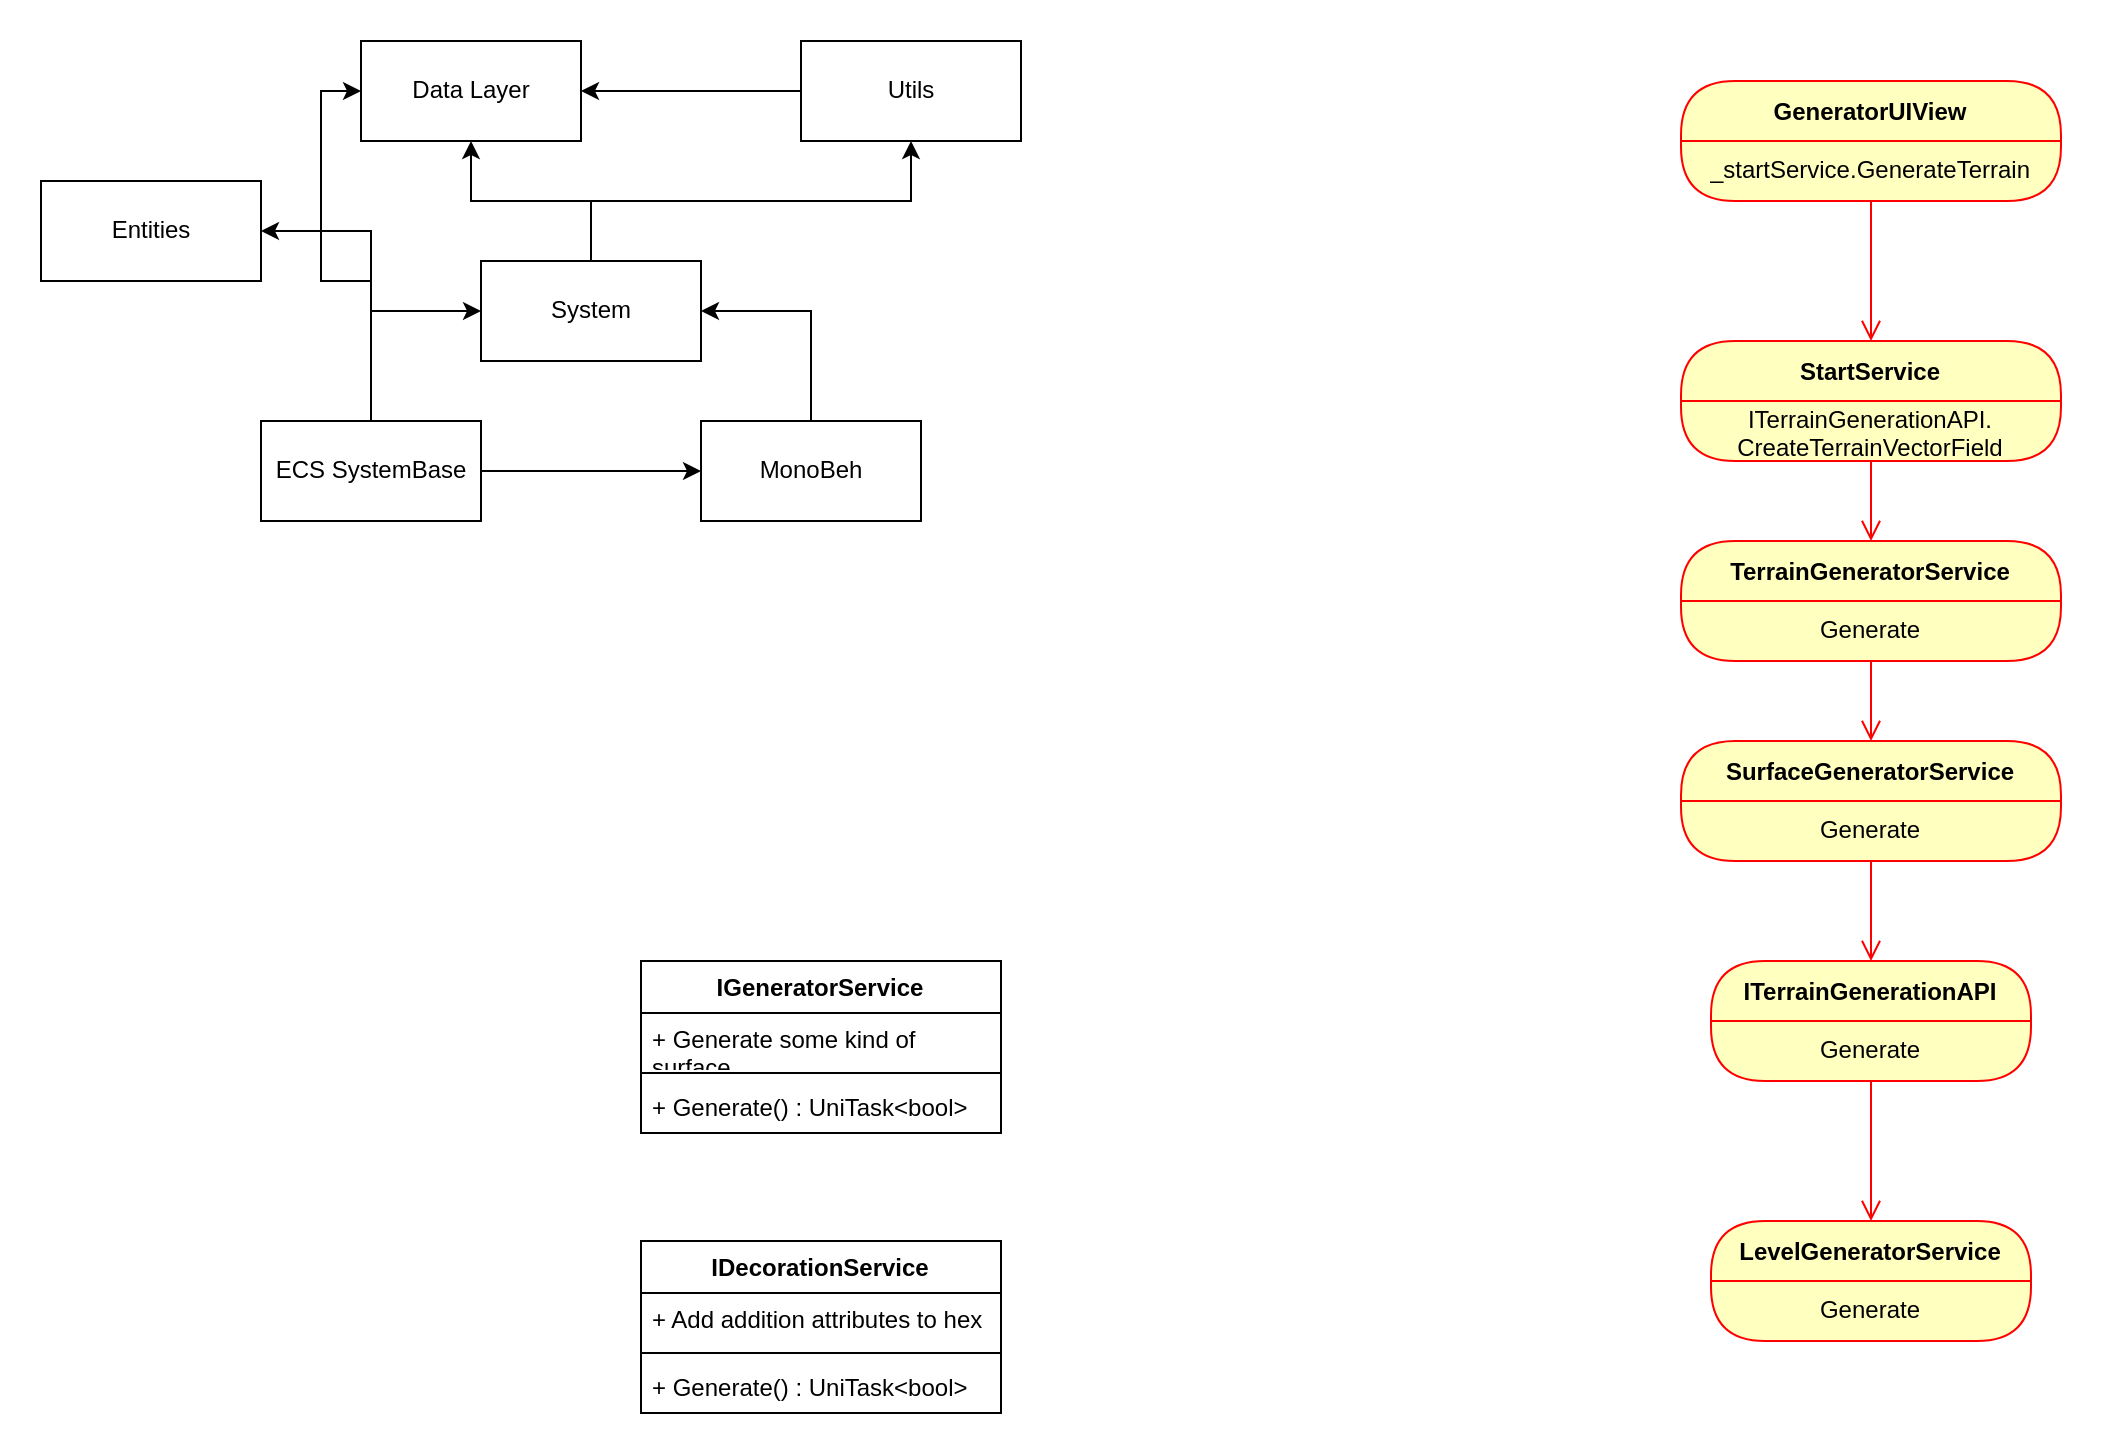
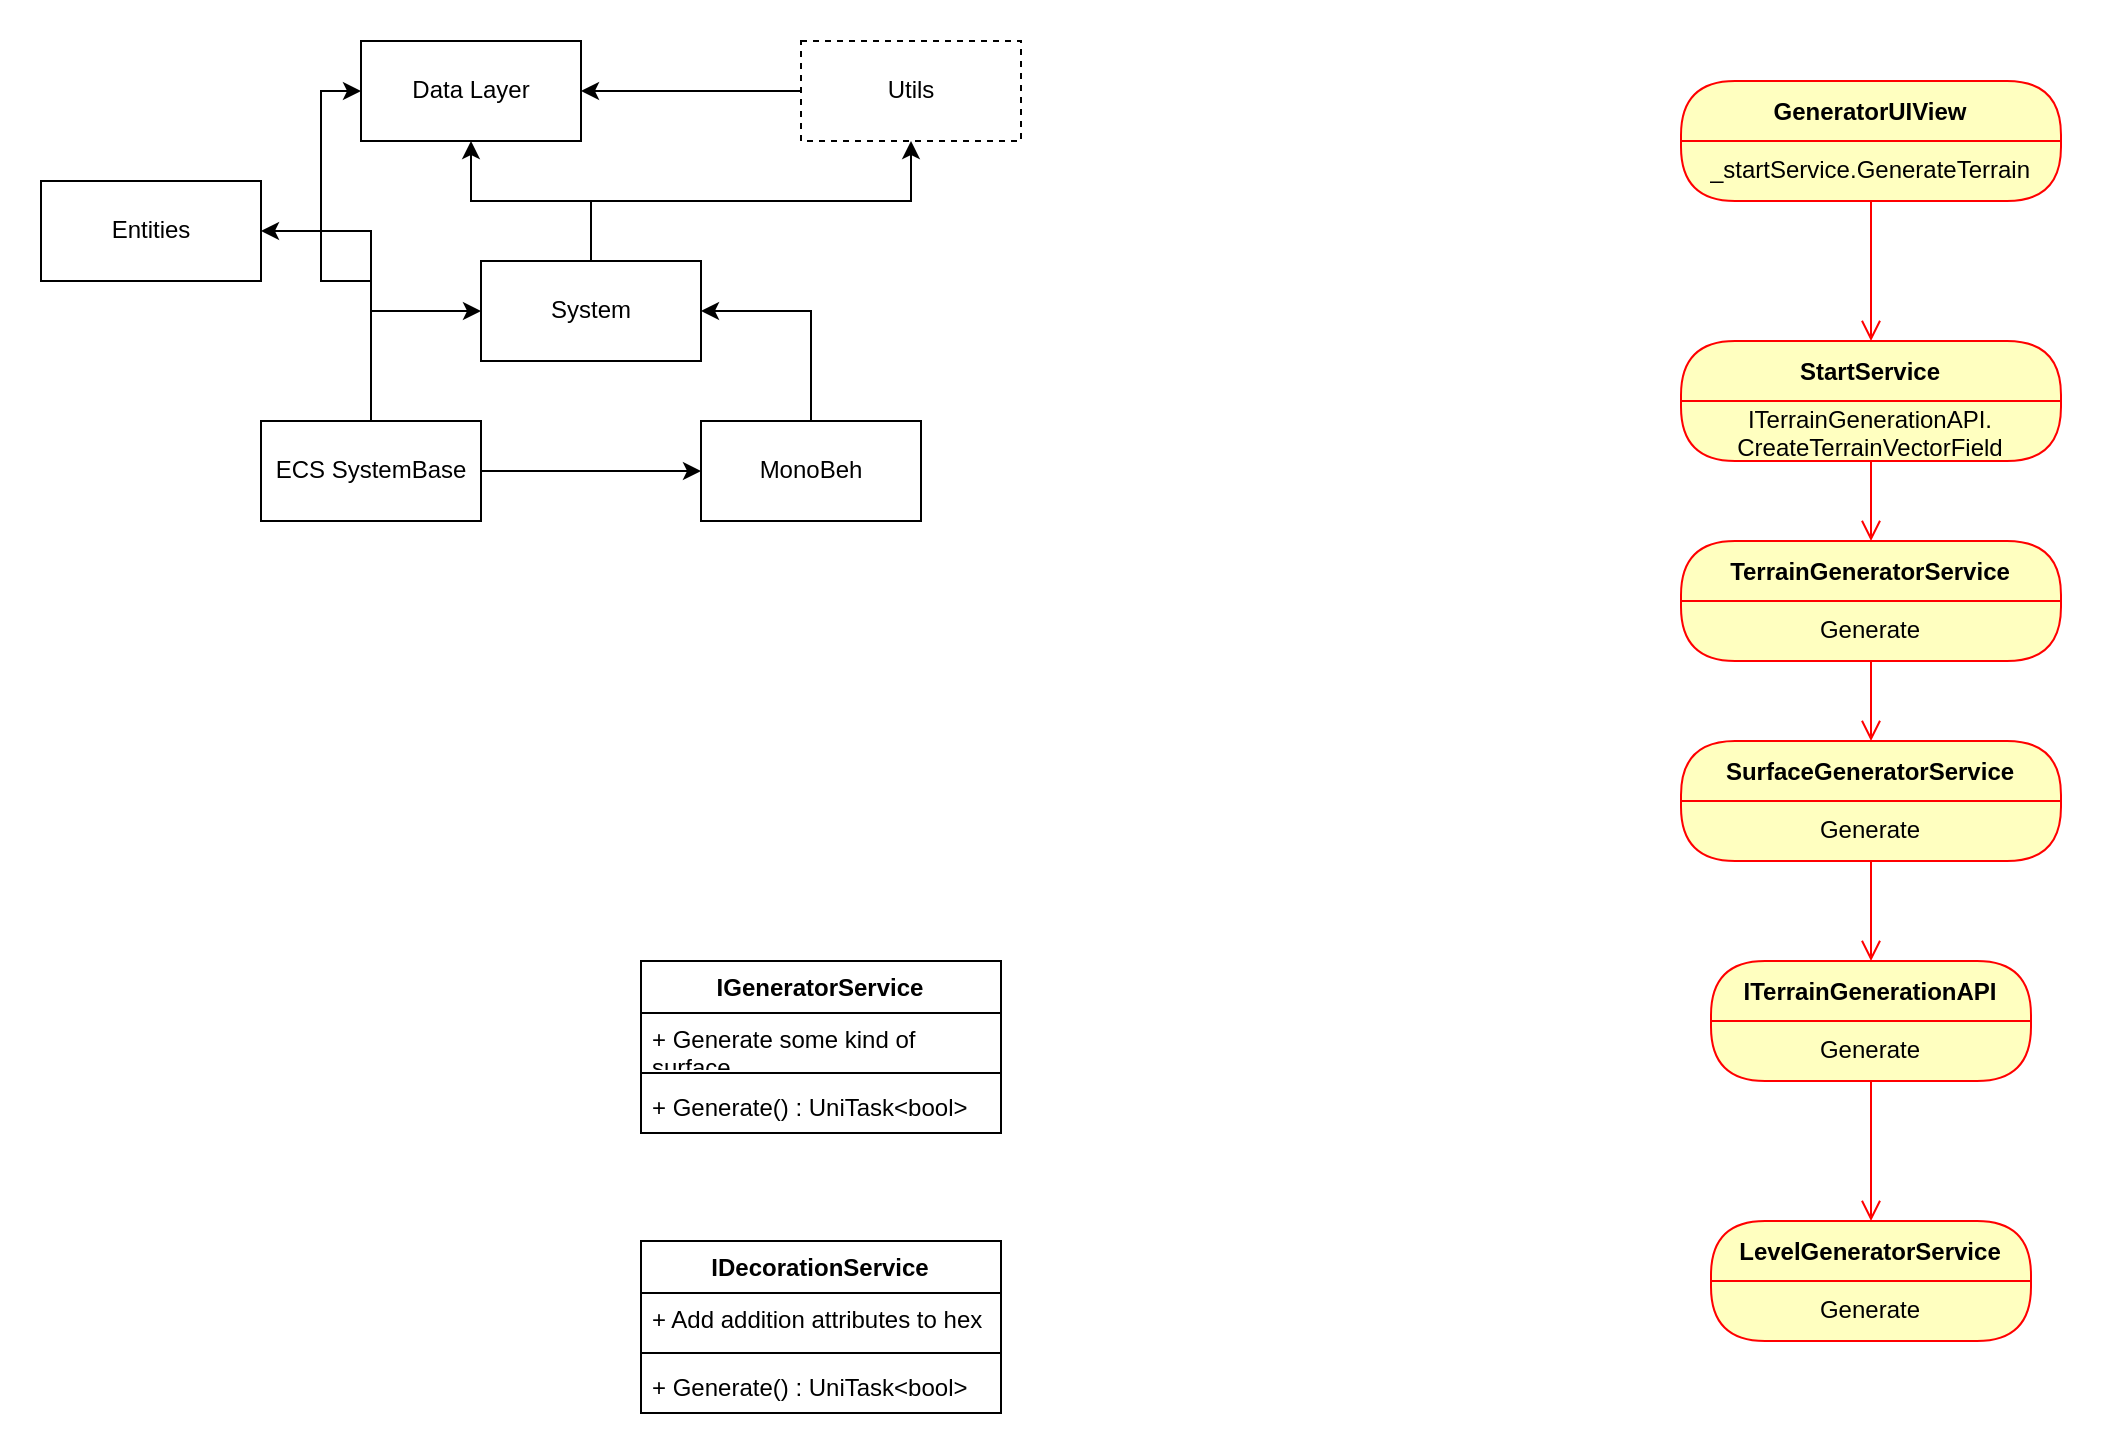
(911, 91) -> (911, 91)
